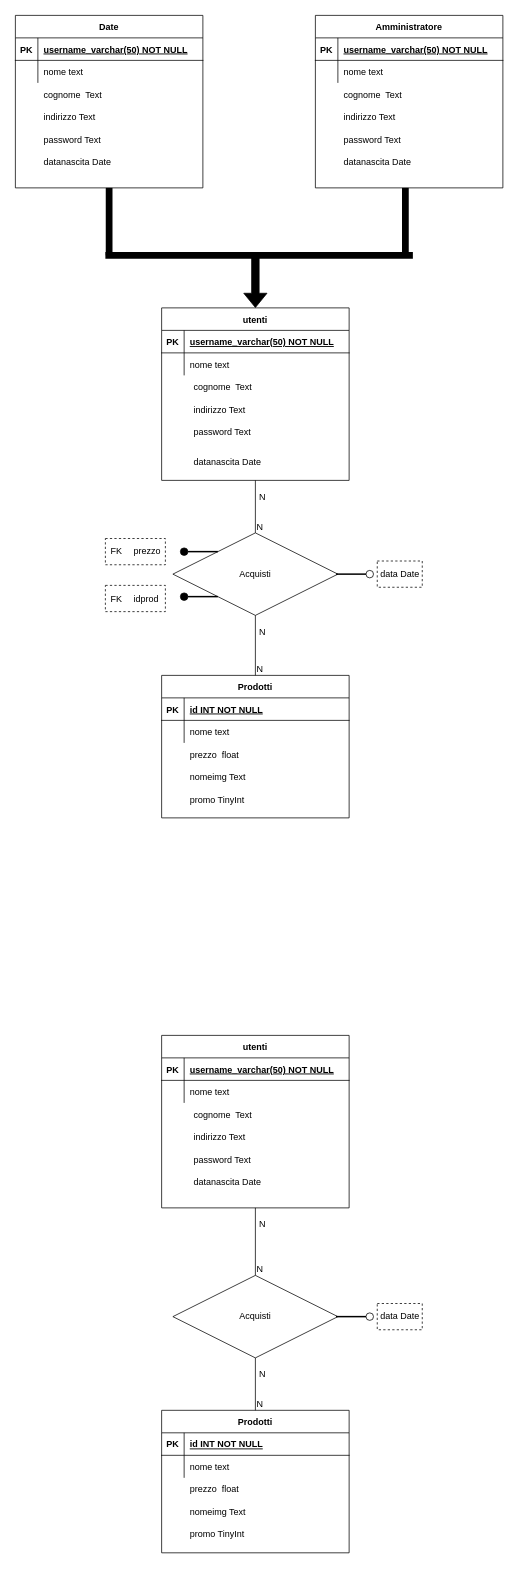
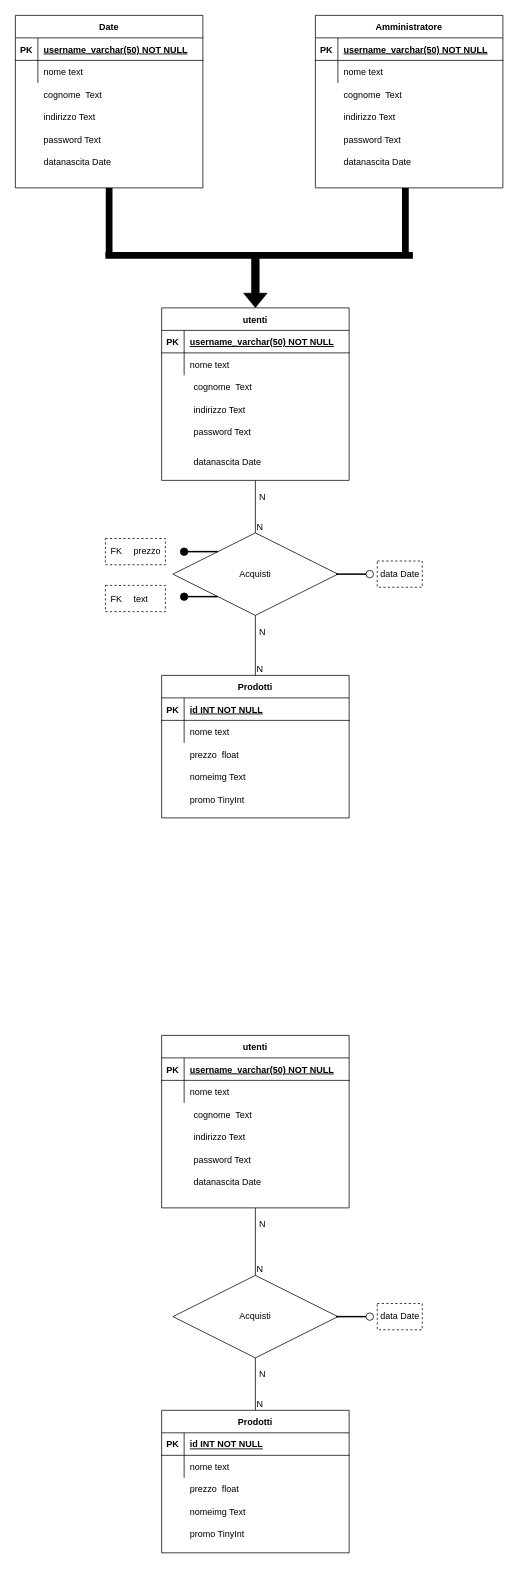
(148, 599) -> (144, 599)
